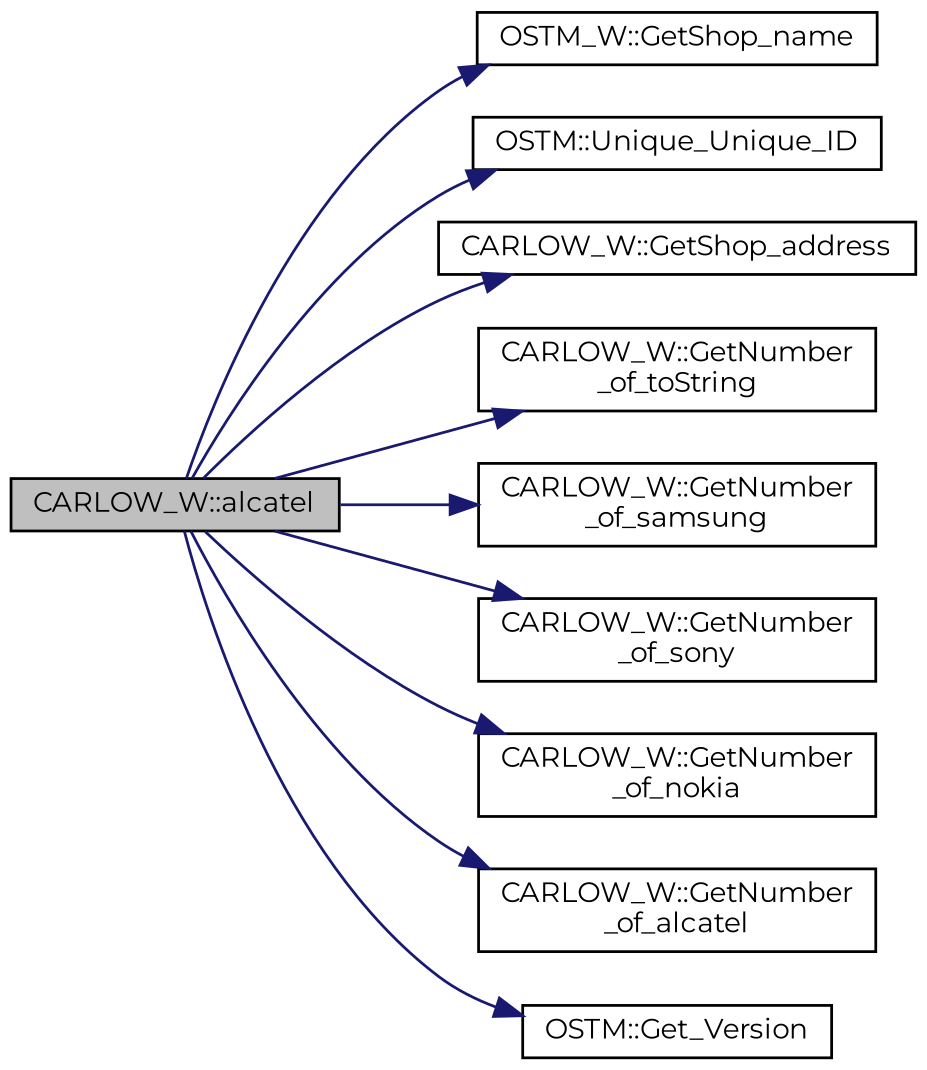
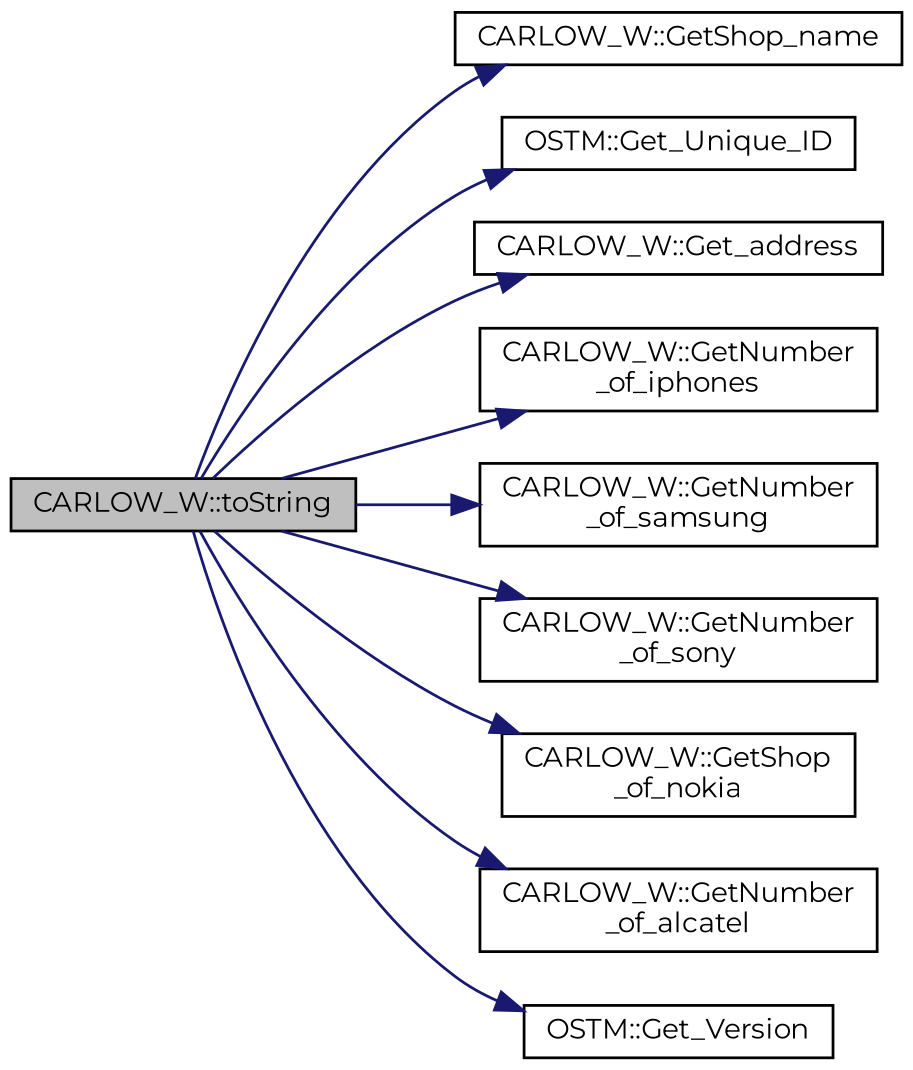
(677, 39) -> (679, 39)
(677, 143) -> (679, 143)
(677, 248) -> (679, 248)
(677, 370) -> (679, 370)
(175, 505) -> (183, 505)
(677, 775) -> (679, 775)
